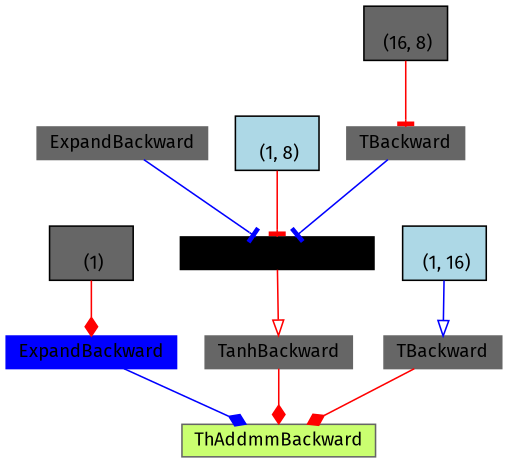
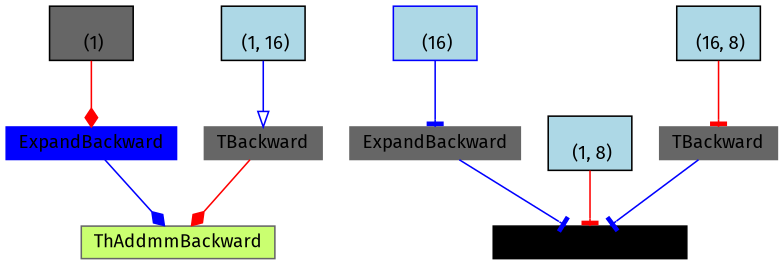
(406, 33) -> (719, 33)
none -> (435, 33)
(279, 352) -> none
